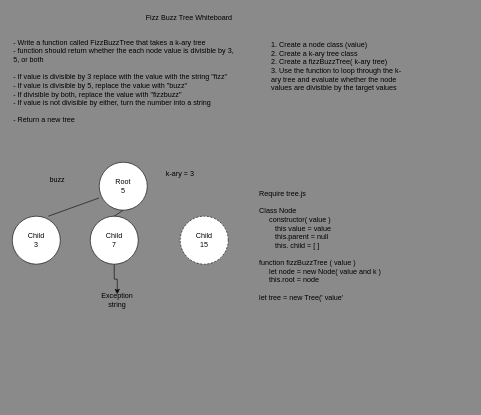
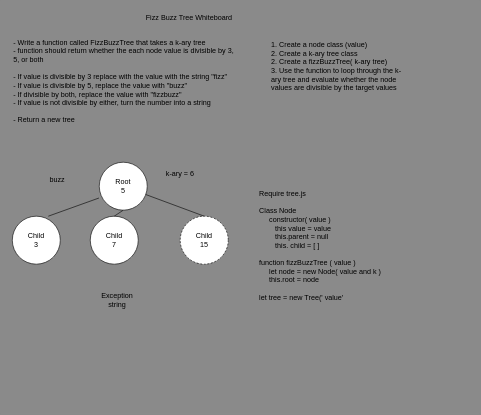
(180, 174) -> (180, 174)
none -> (175, 205)
(114, 278) -> none
